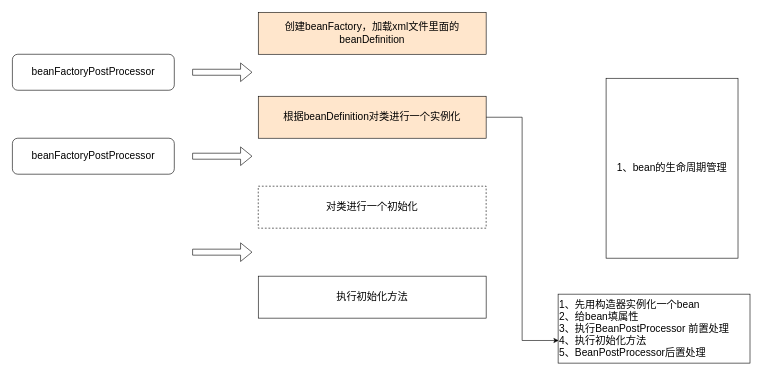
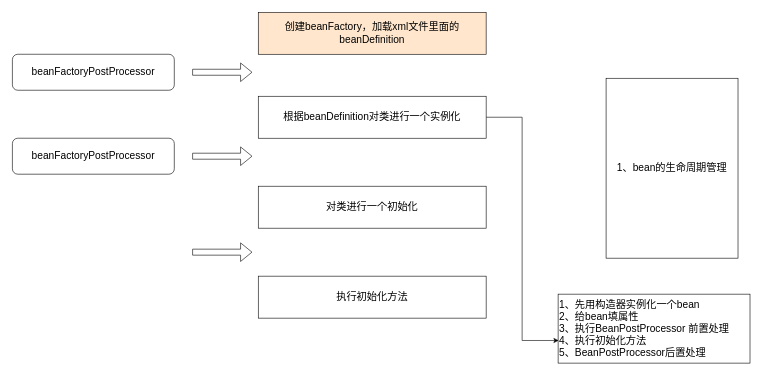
(372, 117) -> (372, 117)
(372, 207) -> (372, 207)
